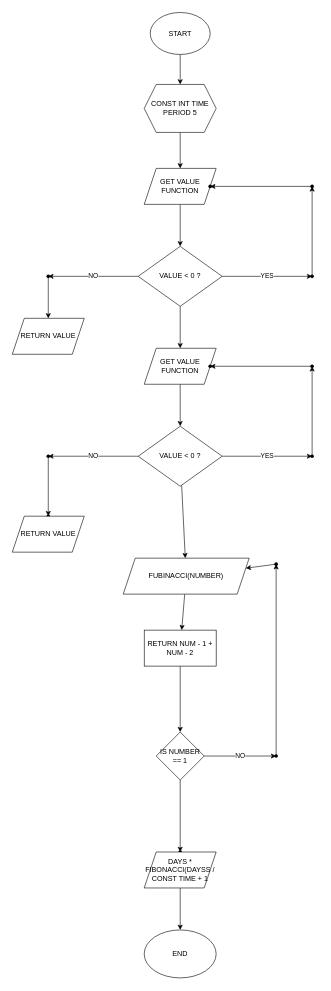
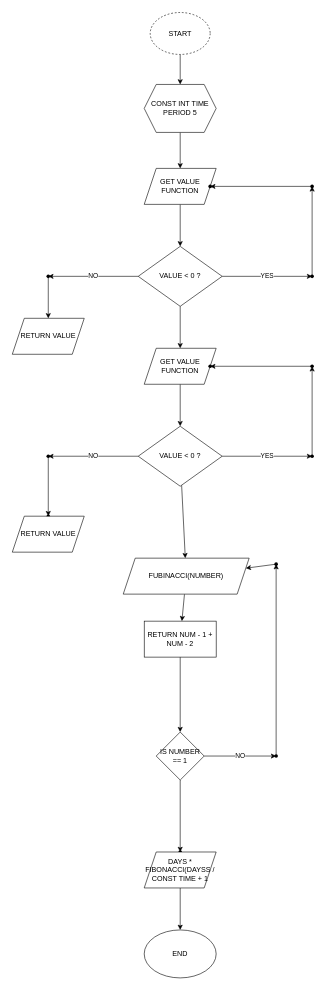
(180, 33) -> (180, 33)
(180, 648) -> (180, 639)
